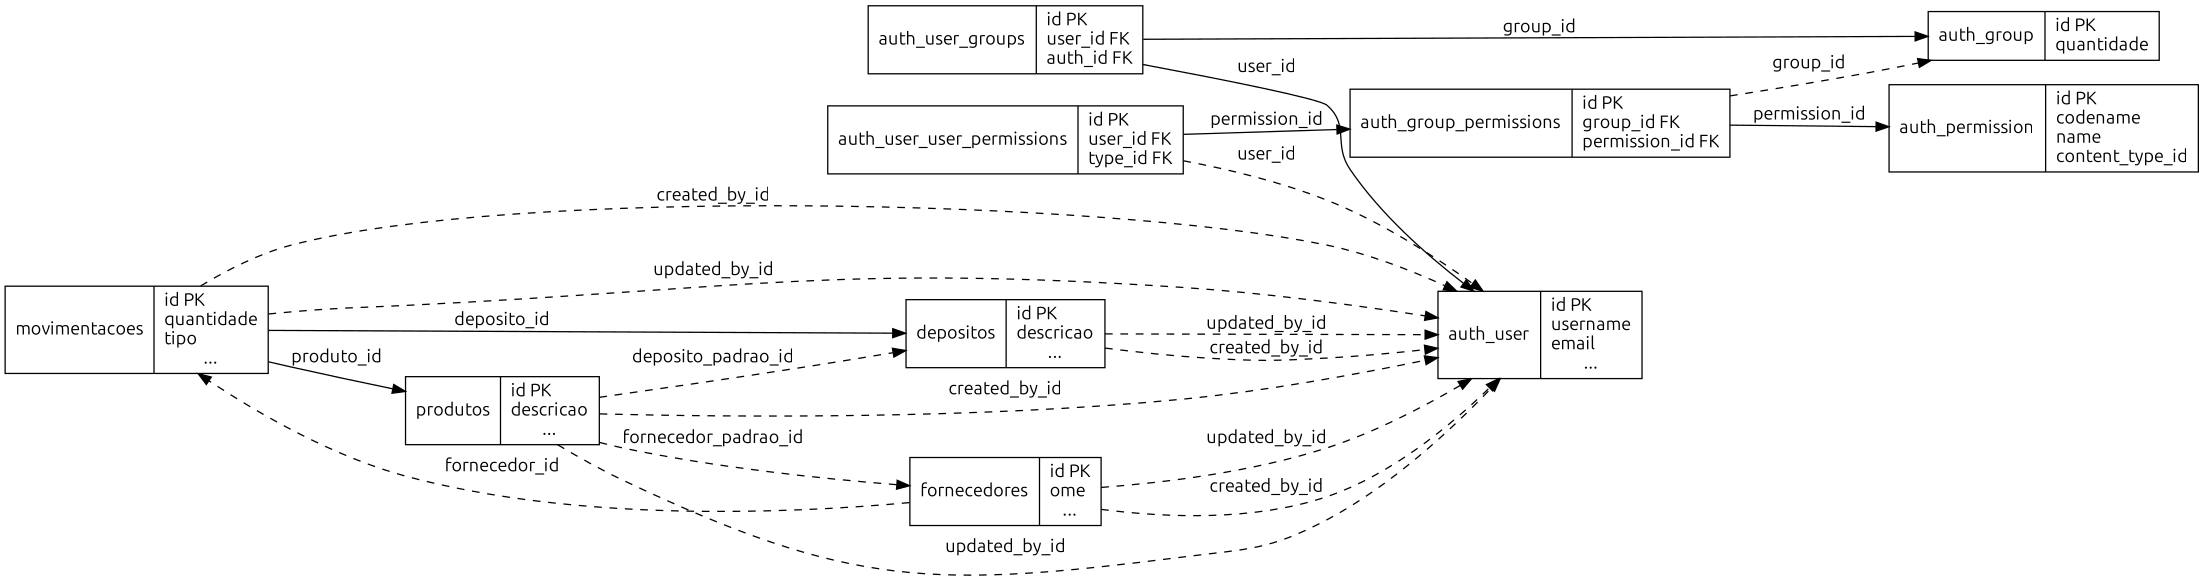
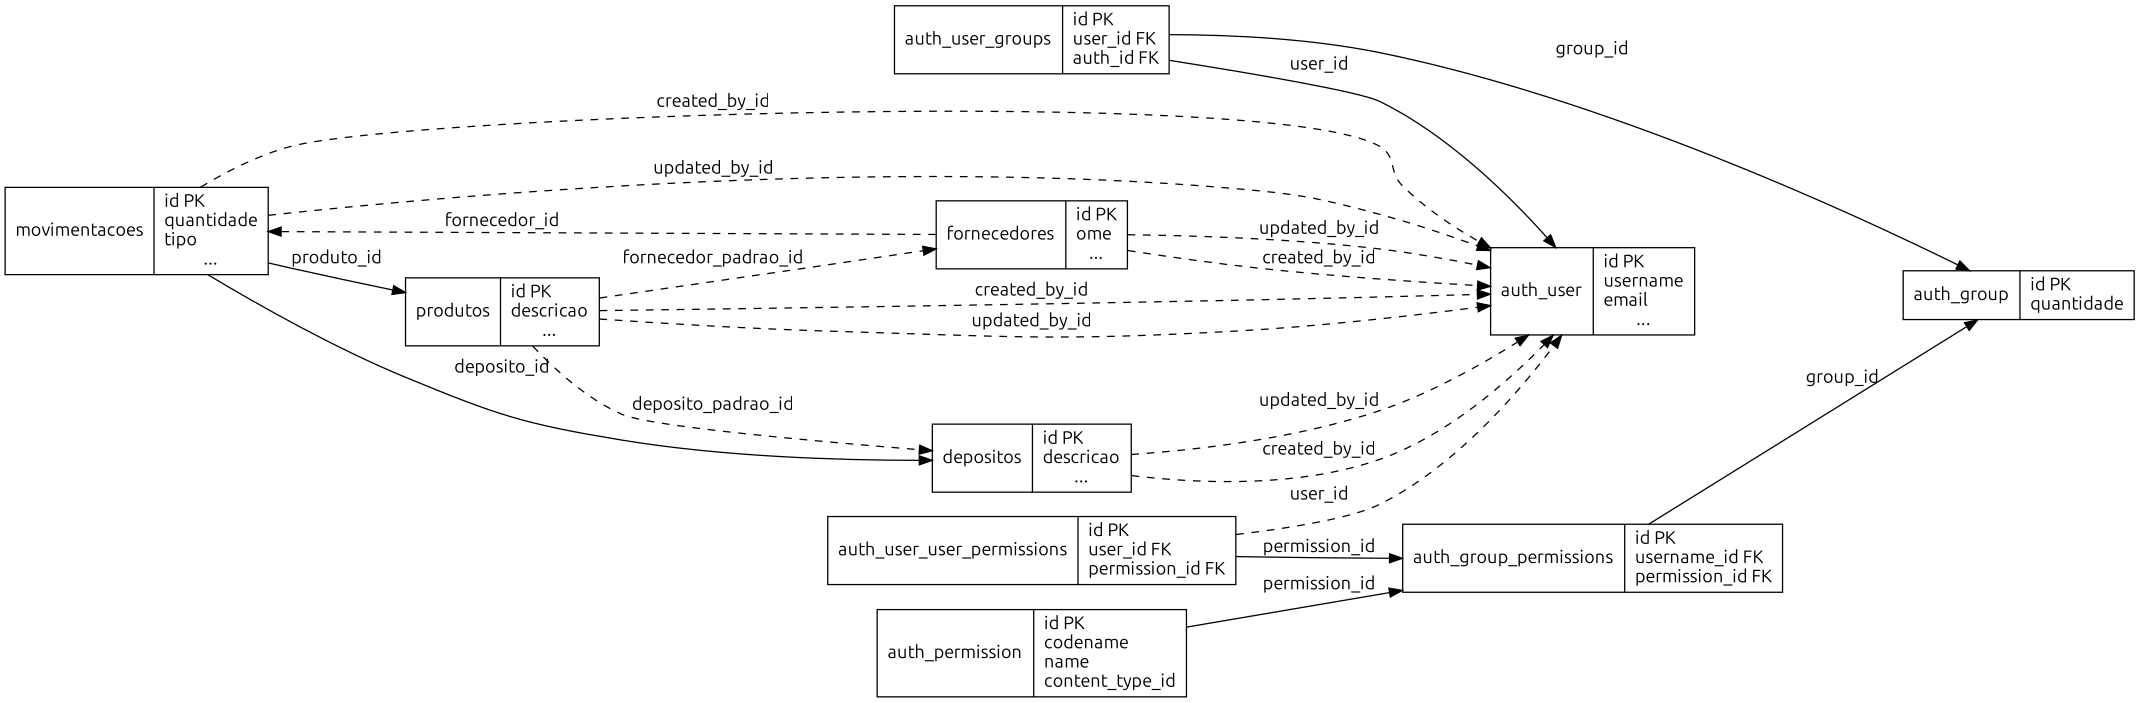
(1824, 81) -> (1808, 425)
(1631, 123) -> (1699, 558)
(1803, 126) -> (1288, 610)
(1131, 158) -> (1157, 569)
